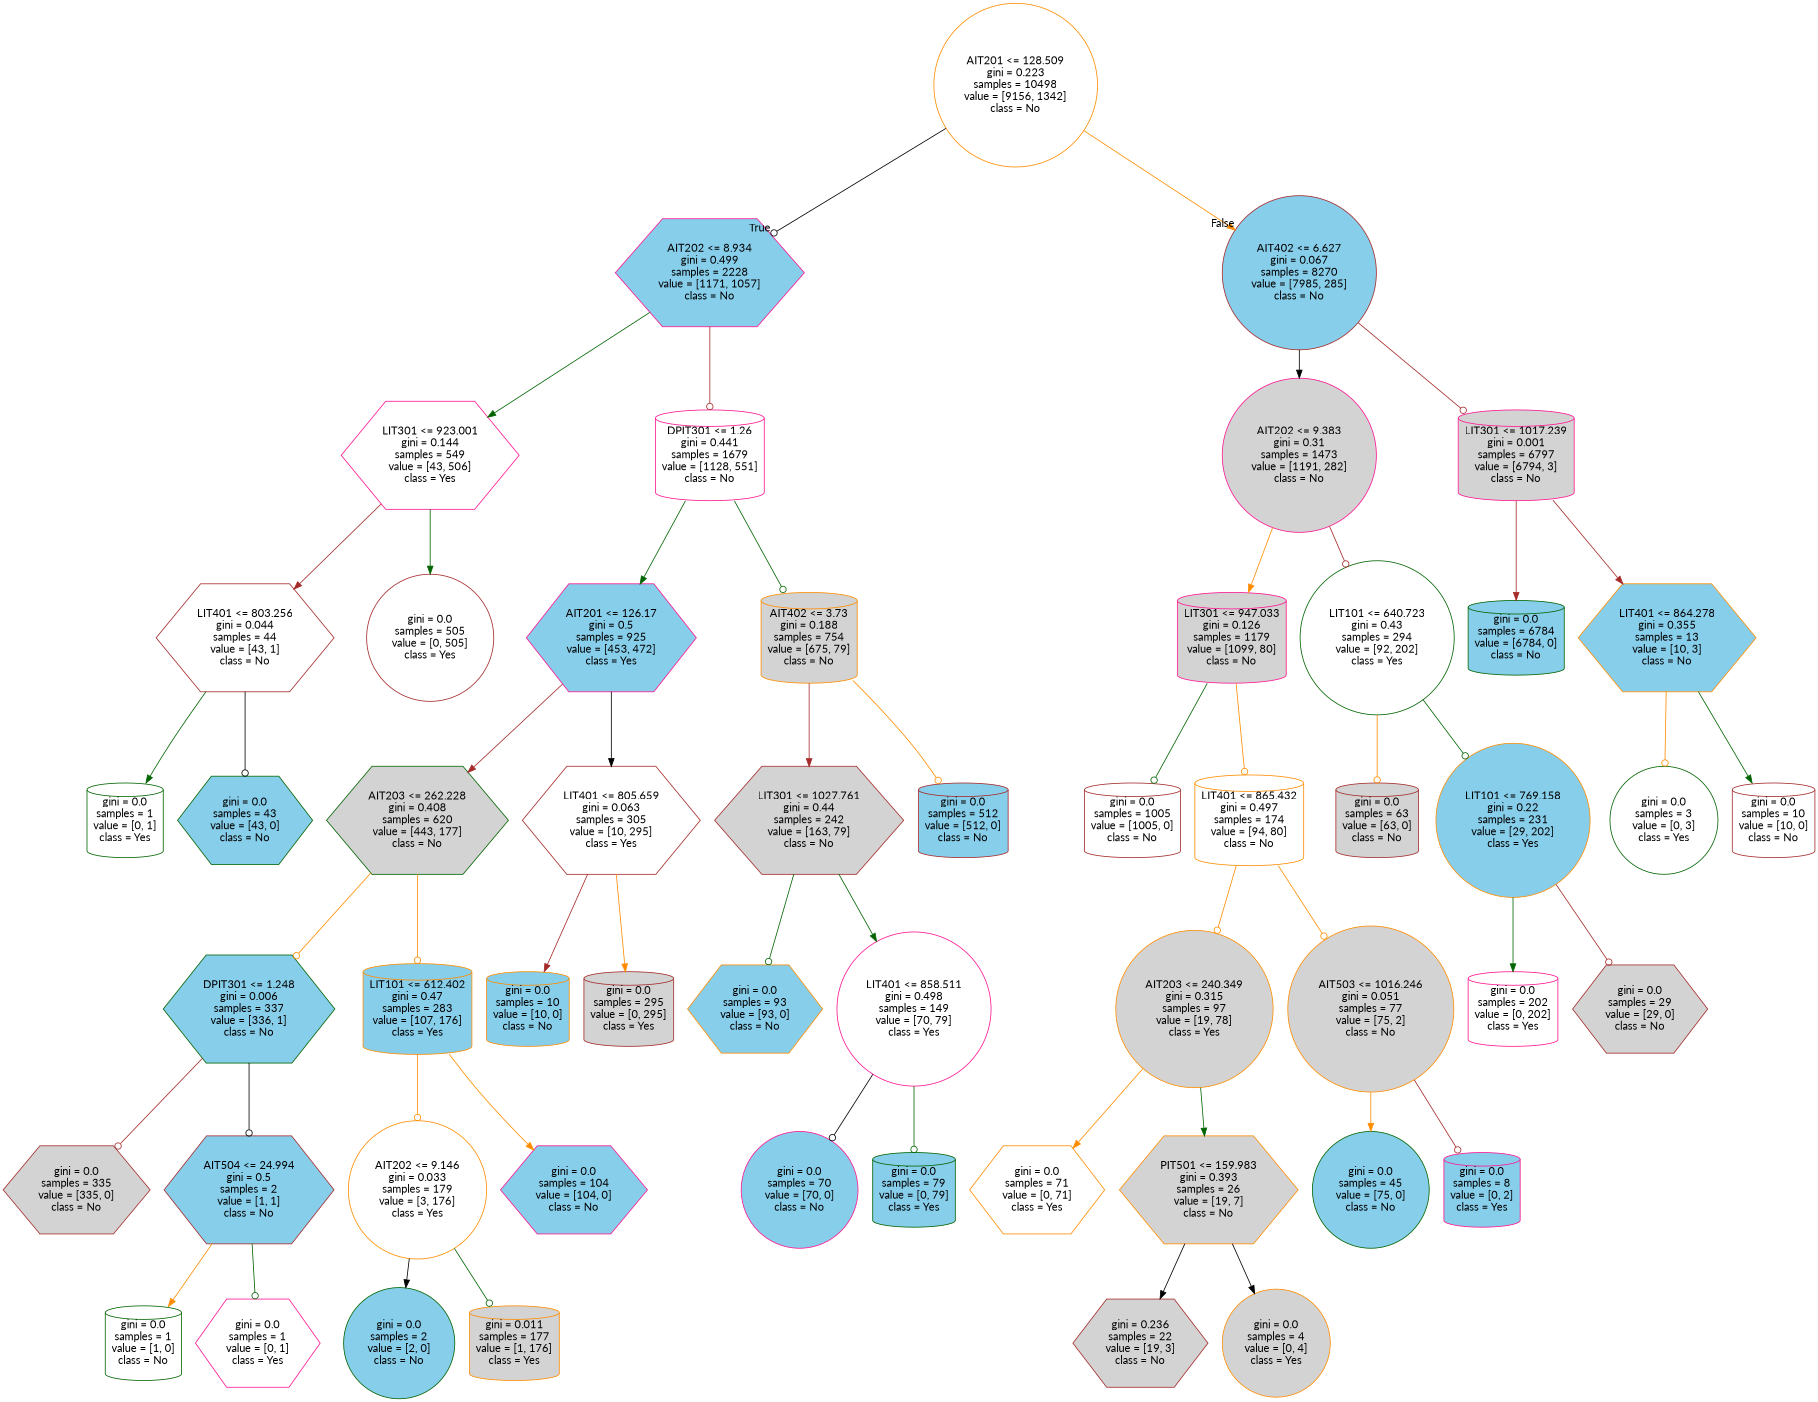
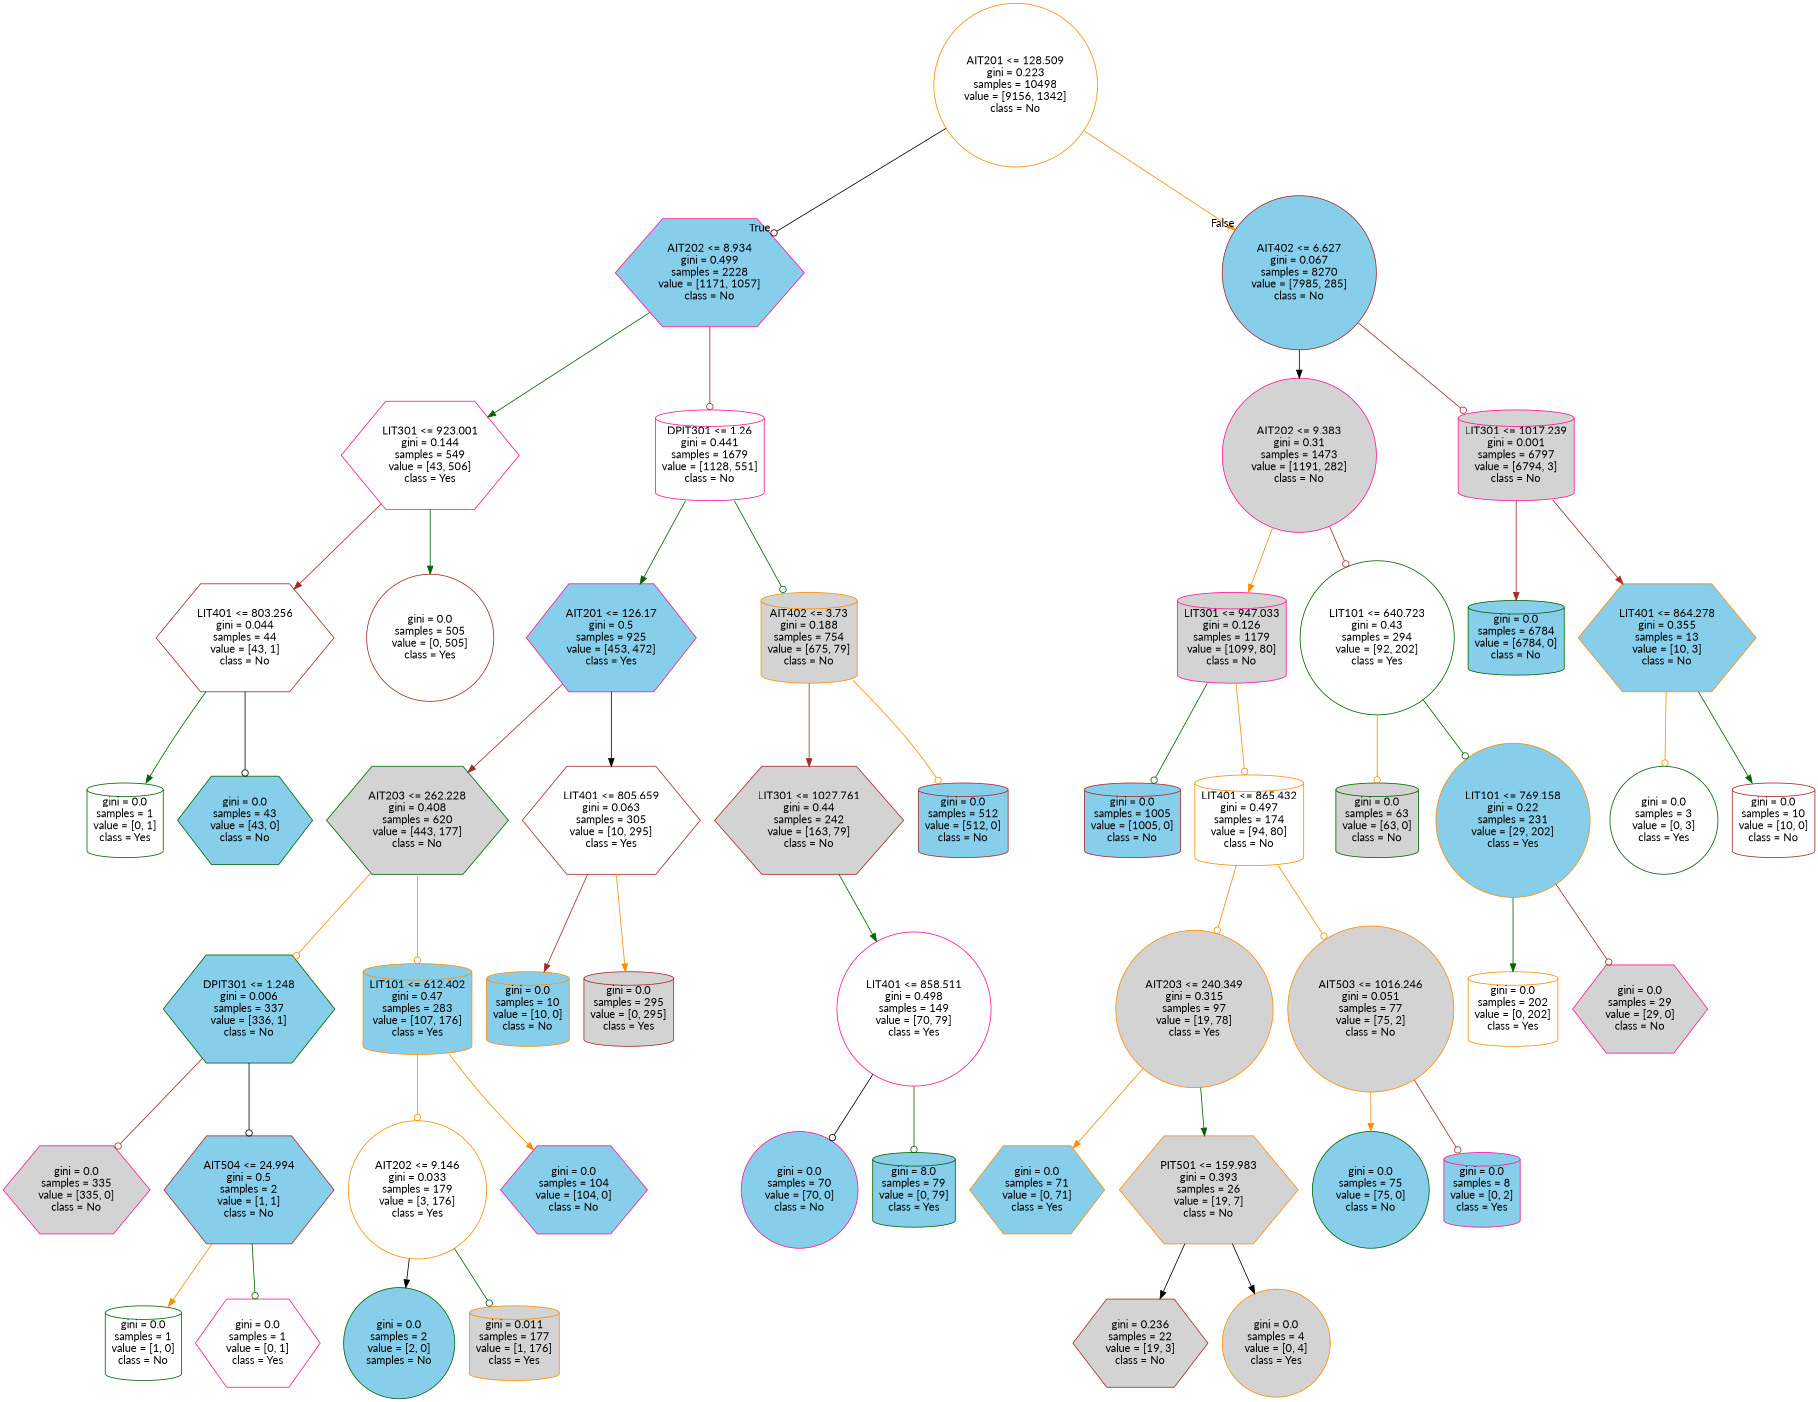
(1132, 820) -> (1132, 820)
(1377, 820) -> (1377, 820)
(755, 1009) -> none
(1513, 1009) -> (1513, 1009)
(1640, 1009) -> (1640, 1009)
(77, 1190) -> (77, 1190)
(914, 1190) -> (914, 1190)
(1037, 1190) -> (1037, 1190)
(1371, 1190) -> (1371, 1190)
(399, 1343) -> (399, 1343)
